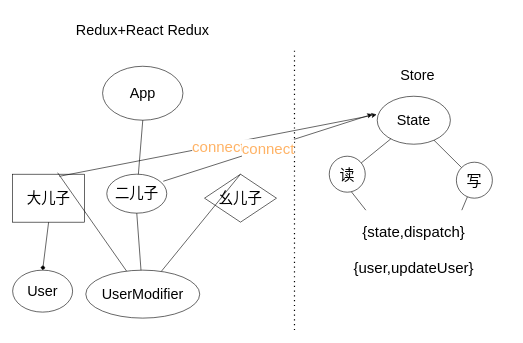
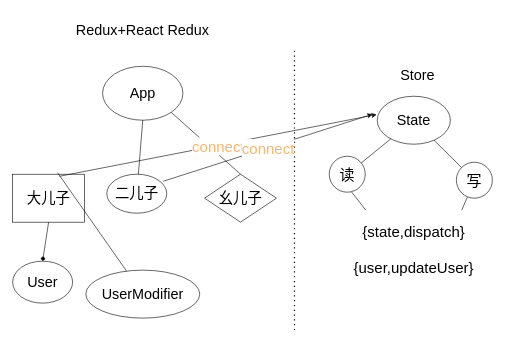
(201, 223) -> (185, 125)
(139, 241) -> none
(42, 291) -> (42, 282)
